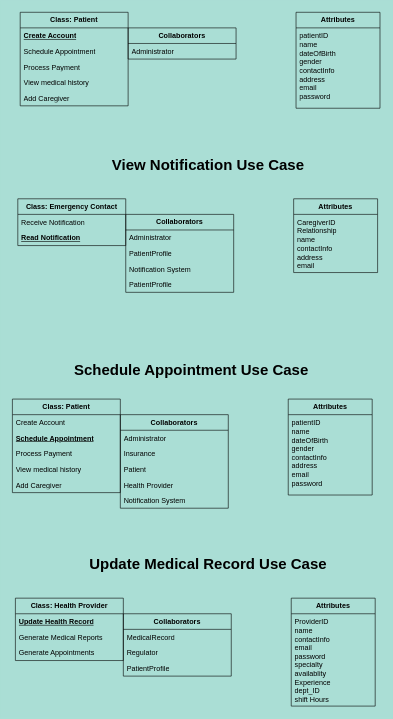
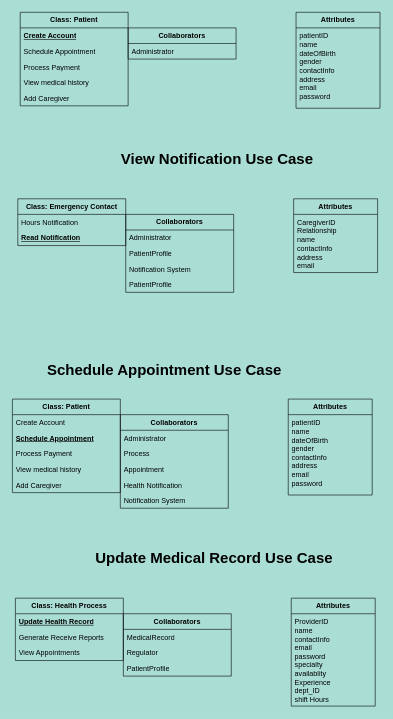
(208, 164) -> (217, 158)
(57, 223) -> (54, 223)
(191, 369) -> (164, 369)
(142, 455) -> (138, 455)
(137, 470) -> (145, 470)
(151, 486) -> (158, 486)
(208, 564) -> (214, 558)
(69, 606) -> (69, 606)
(64, 638) -> (64, 638)
(59, 654) -> (50, 654)
